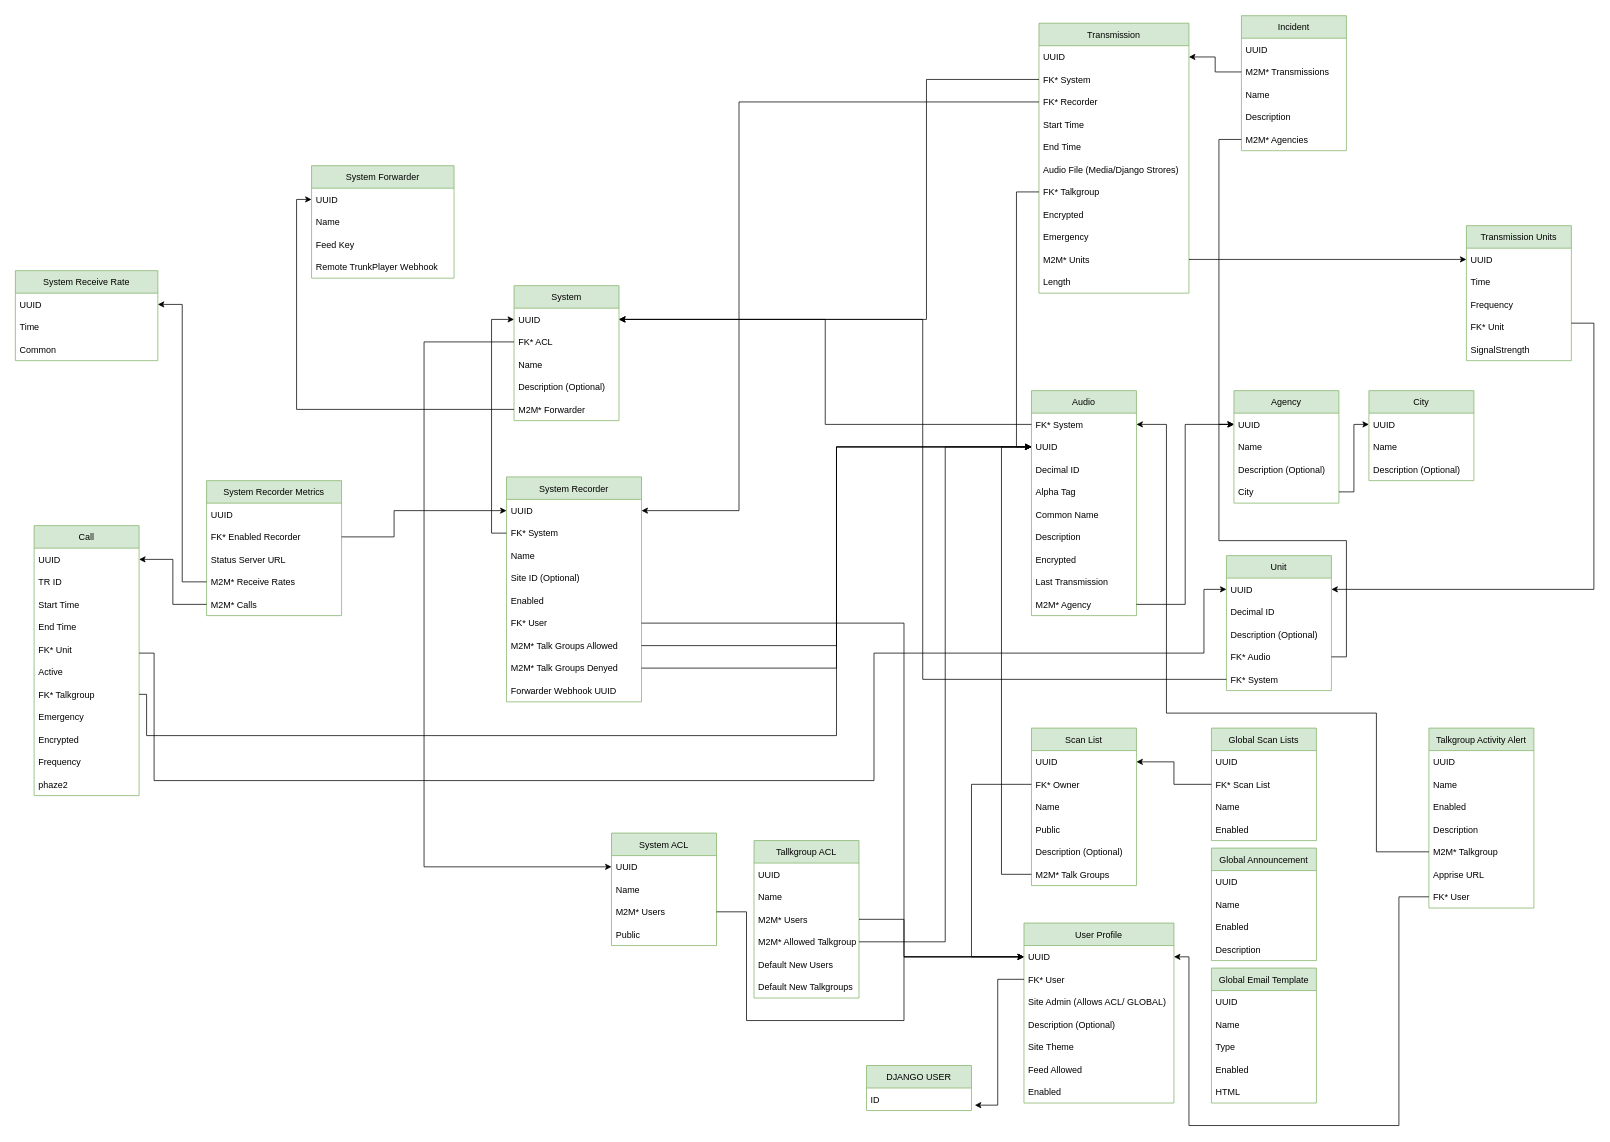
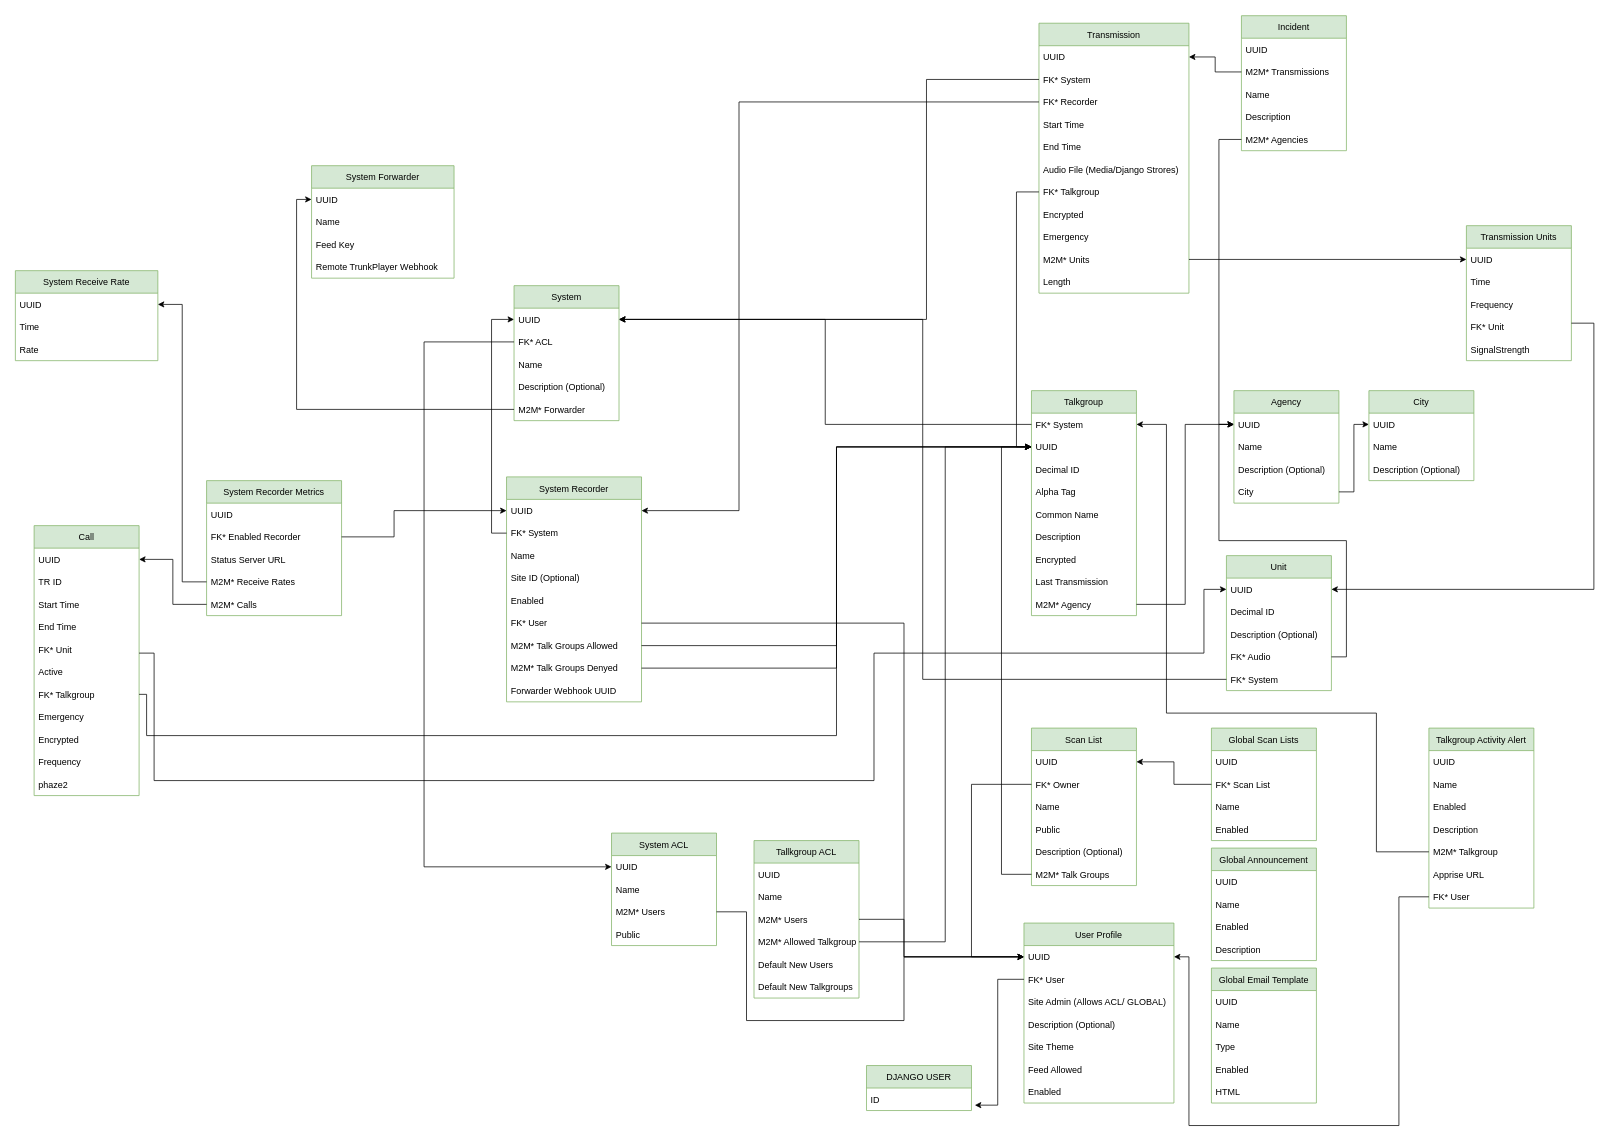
(35, 350) -> (30, 350)
(1084, 402) -> (1084, 402)
